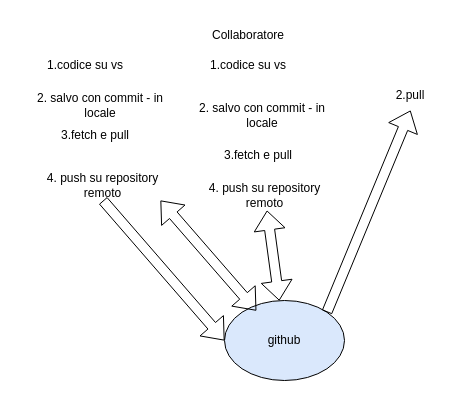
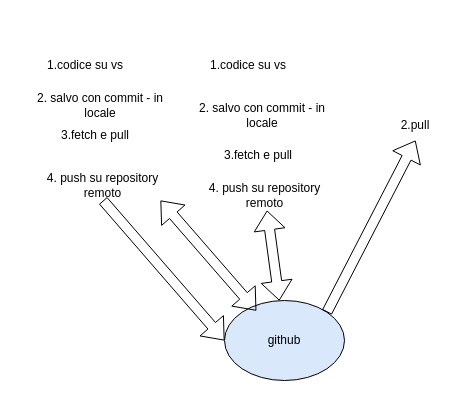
(249, 36) -> none
(411, 96) -> (416, 126)
